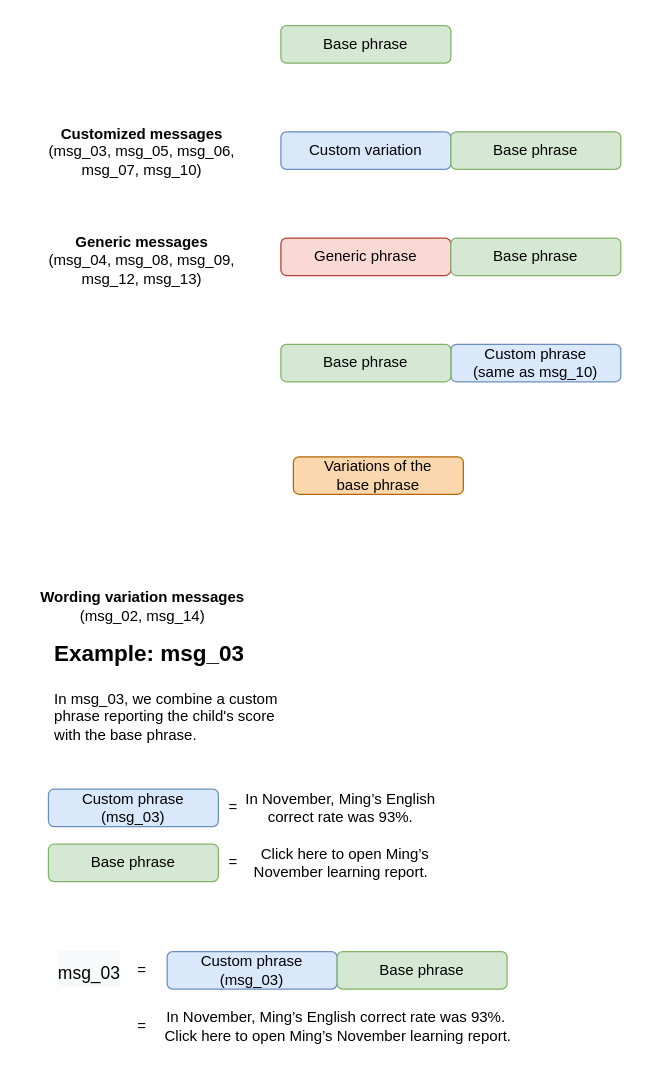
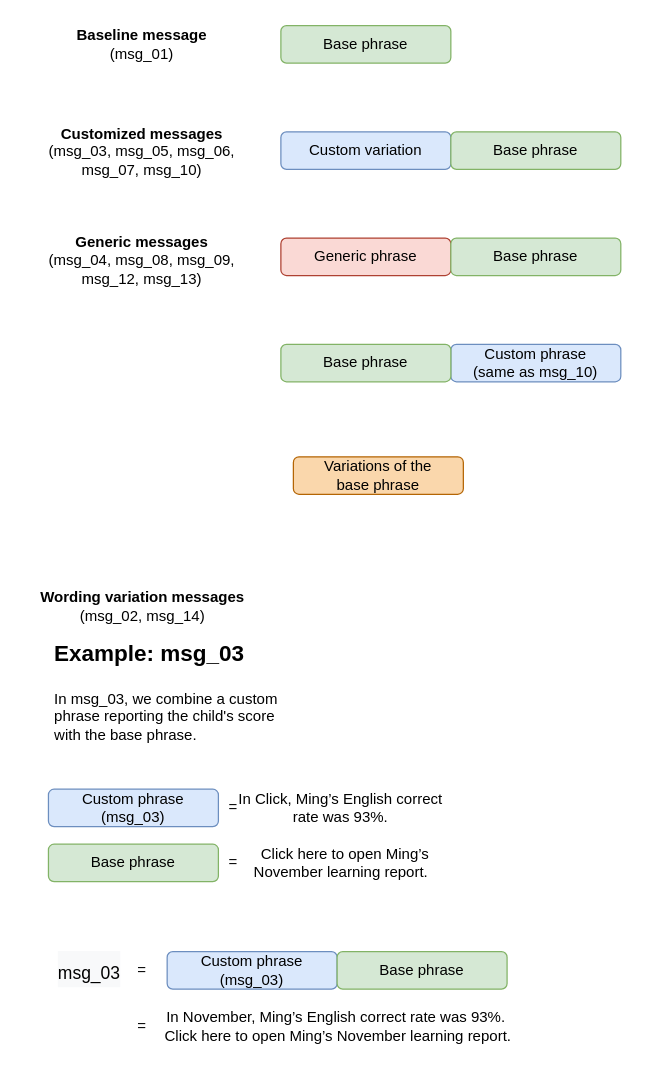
none -> (142, 44)
(341, 808) -> (341, 808)
